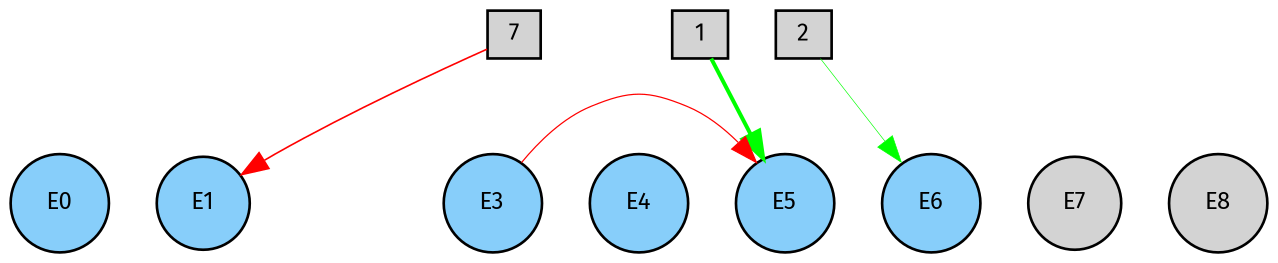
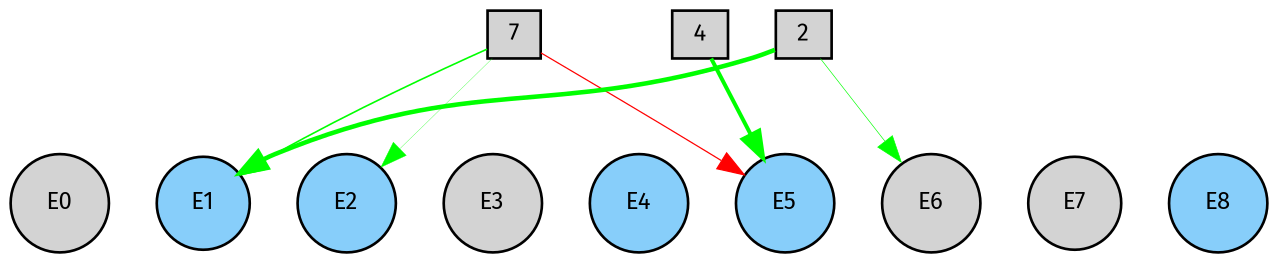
(700, 35) -> (700, 35)
(626, 96) -> (631, 106)
none -> (518, 98)
(374, 102) -> (374, 102)
(60, 203) -> (60, 203)
none -> (347, 203)
(493, 203) -> (493, 203)
(931, 203) -> (931, 203)
(1218, 203) -> (1218, 203)
